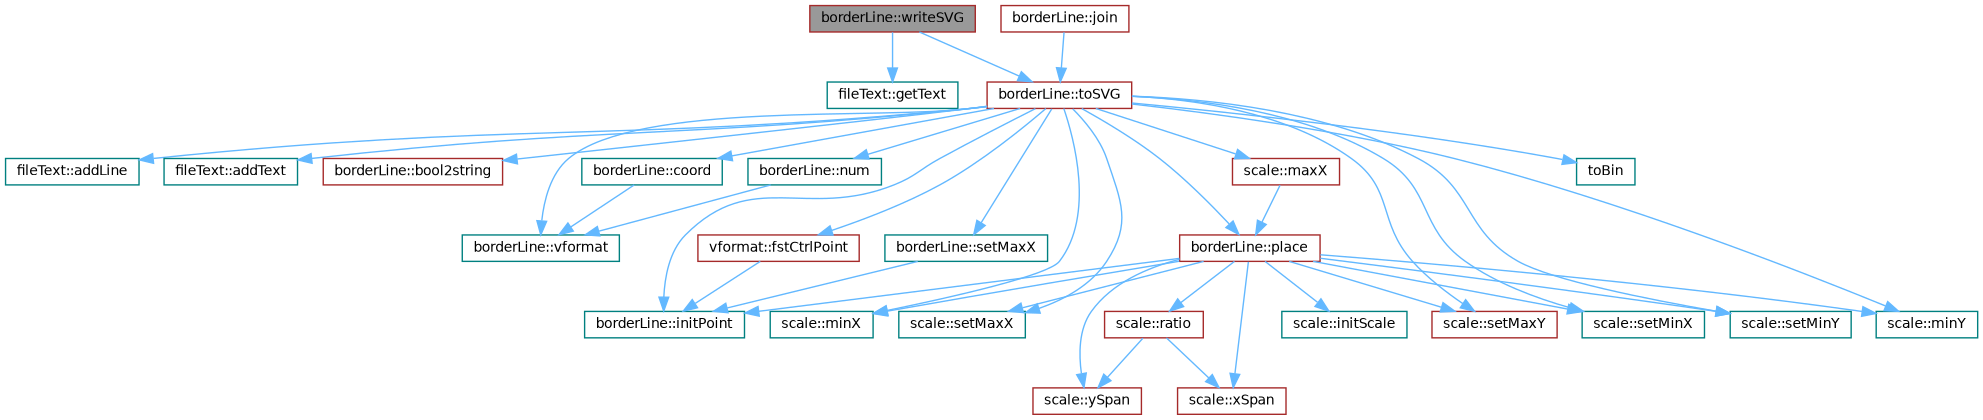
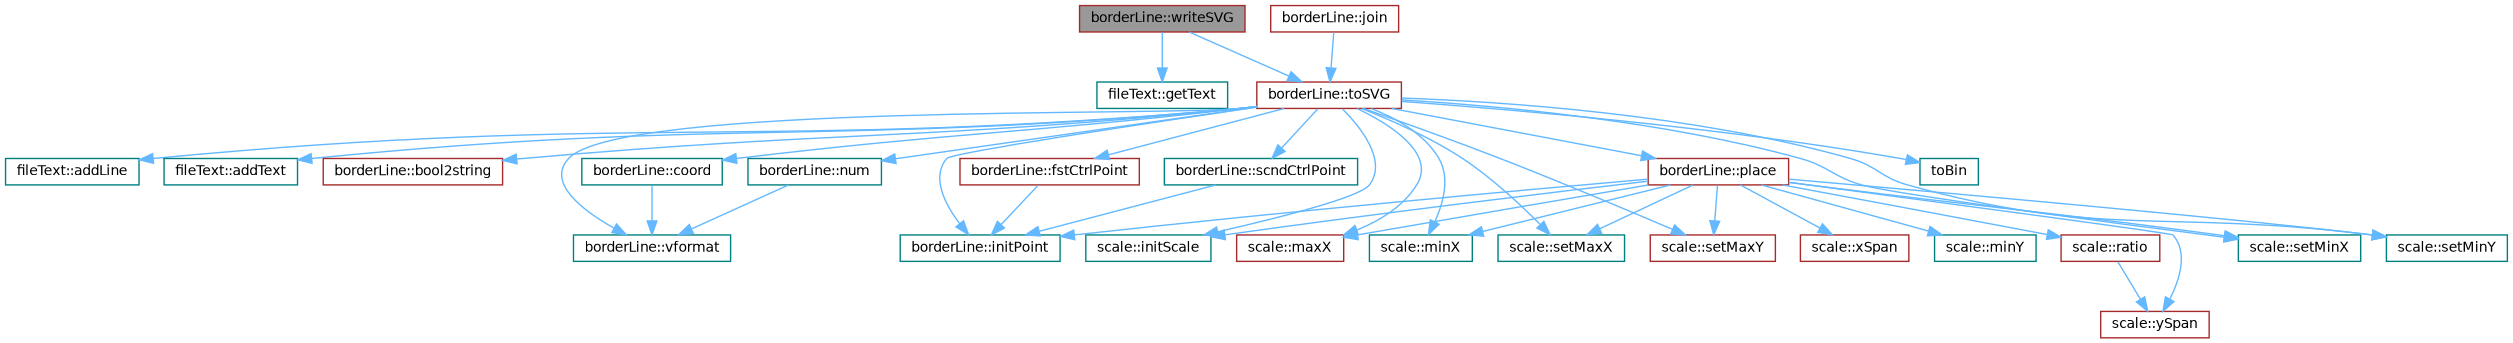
(1517, 175) -> (1343, 198)
(1271, 204) -> (1503, 210)
(779, 248) -> (1050, 172)
(966, 248) -> (1261, 172)
(1188, 358) -> none
